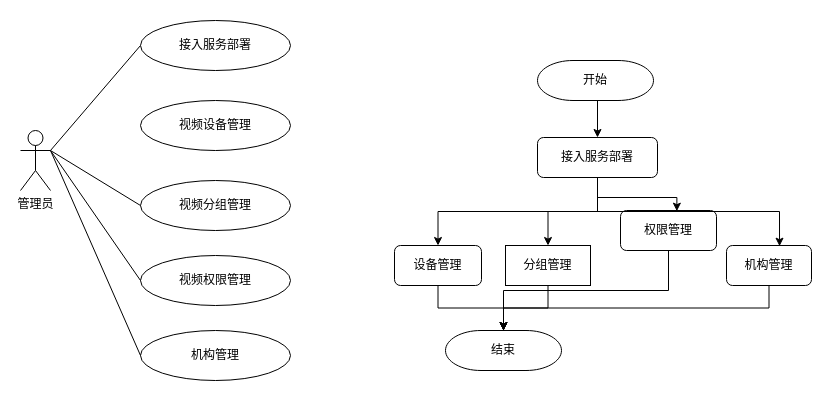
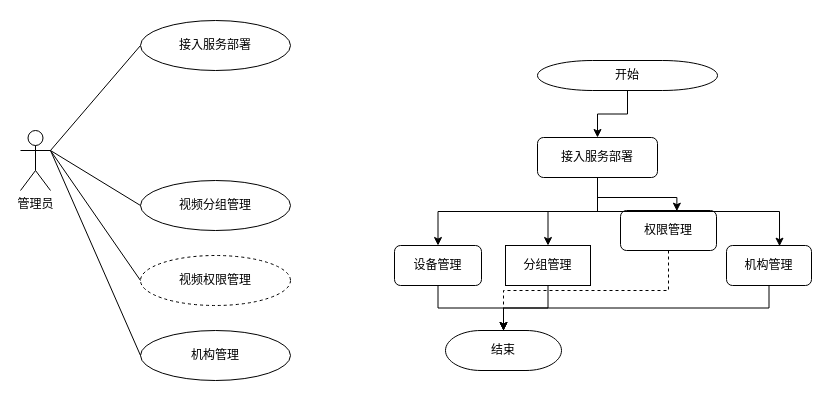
(596, 81) -> (628, 76)
(216, 126) -> none
(216, 281) -> (216, 281)
(599, 291) -> (599, 291)
(501, 308) -> (501, 308)
